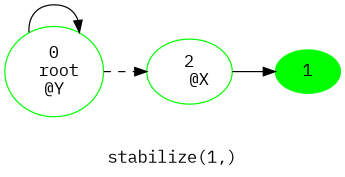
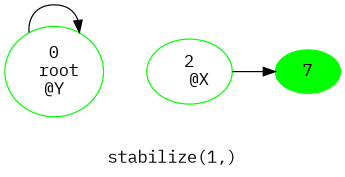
(119, 72) -> none
(308, 72) -> (308, 72)
